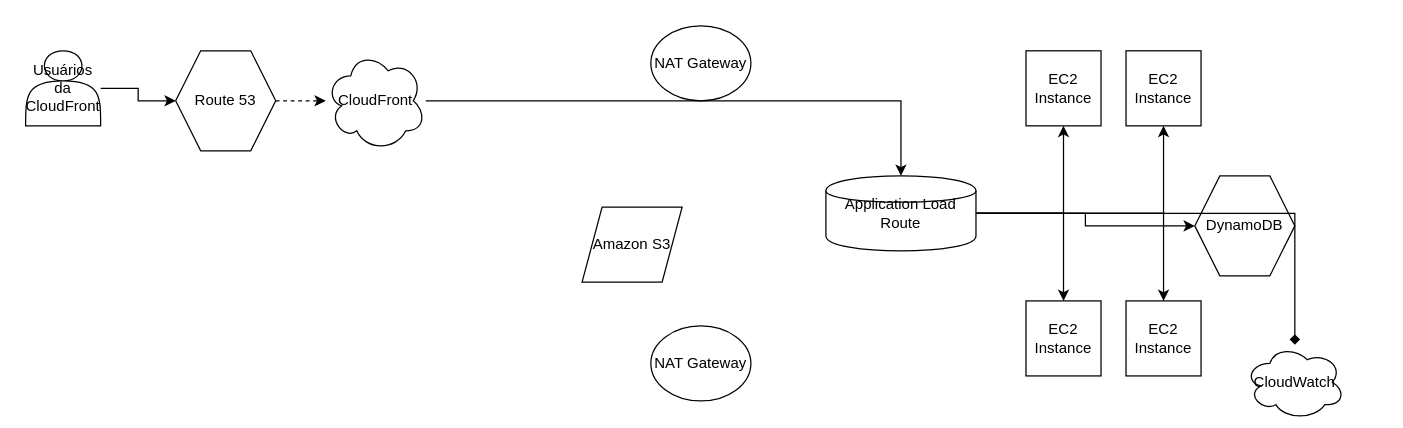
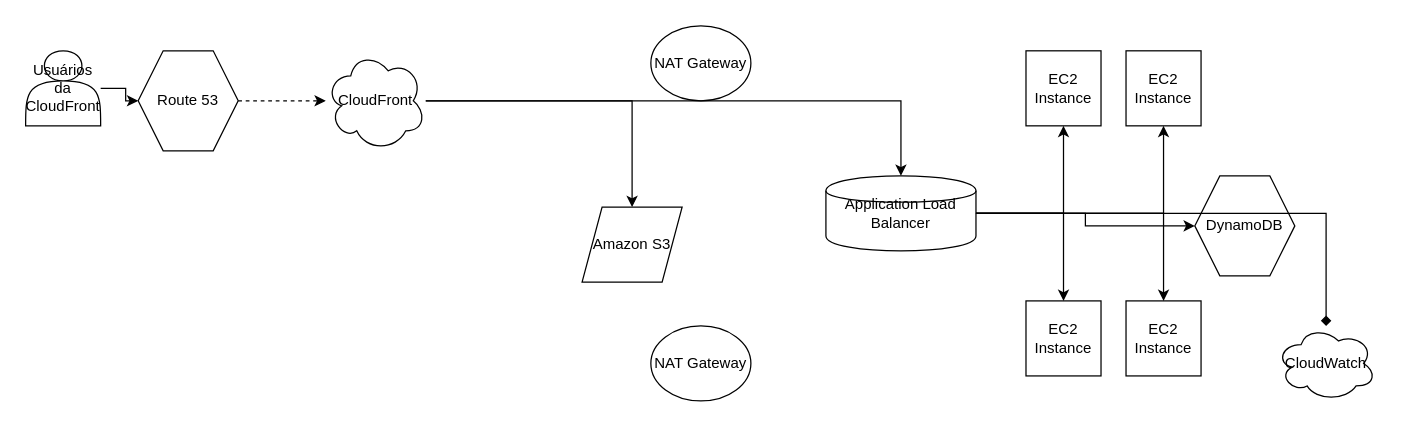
(226, 101) -> (188, 101)
none -> (632, 151)
(901, 213) -> (901, 213)
(1294, 382) -> (1326, 363)
